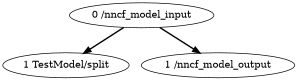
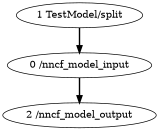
(107, 38) -> (80, 37)
(218, 65) -> (80, 115)
